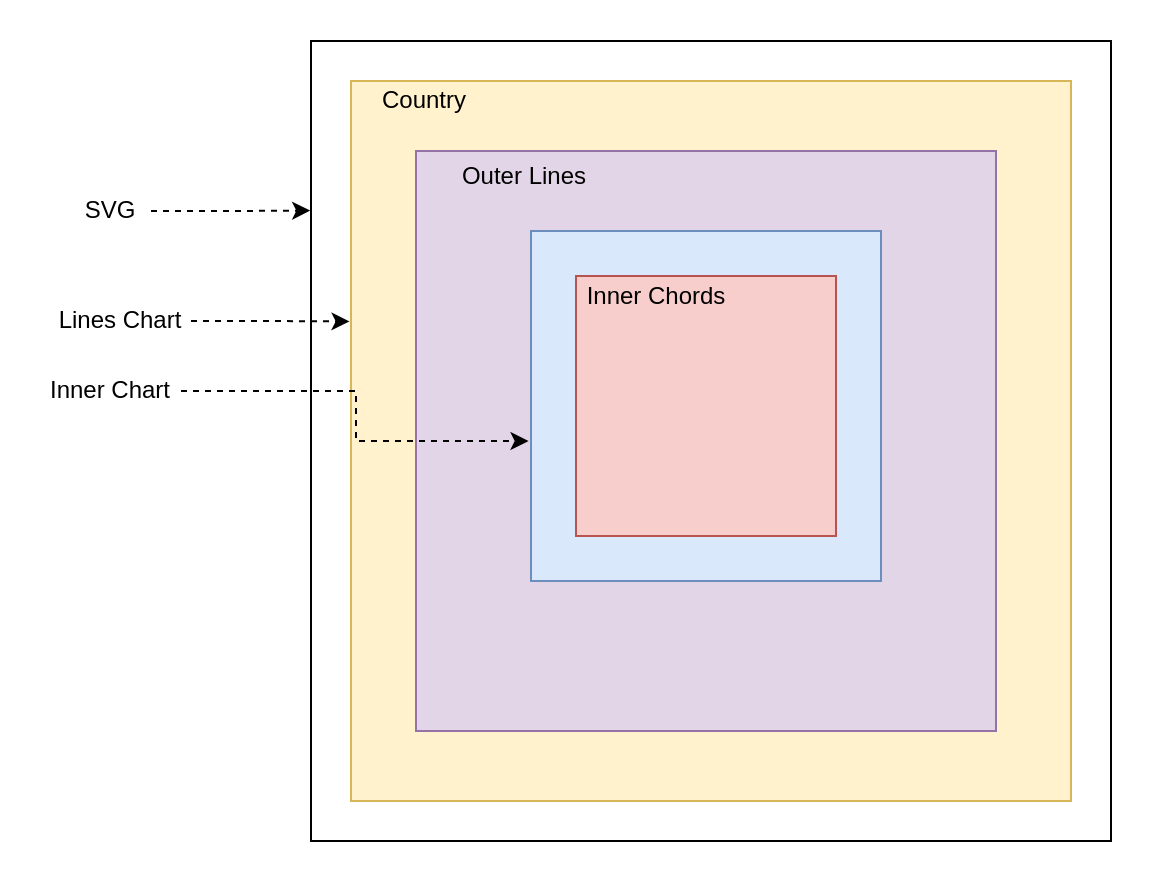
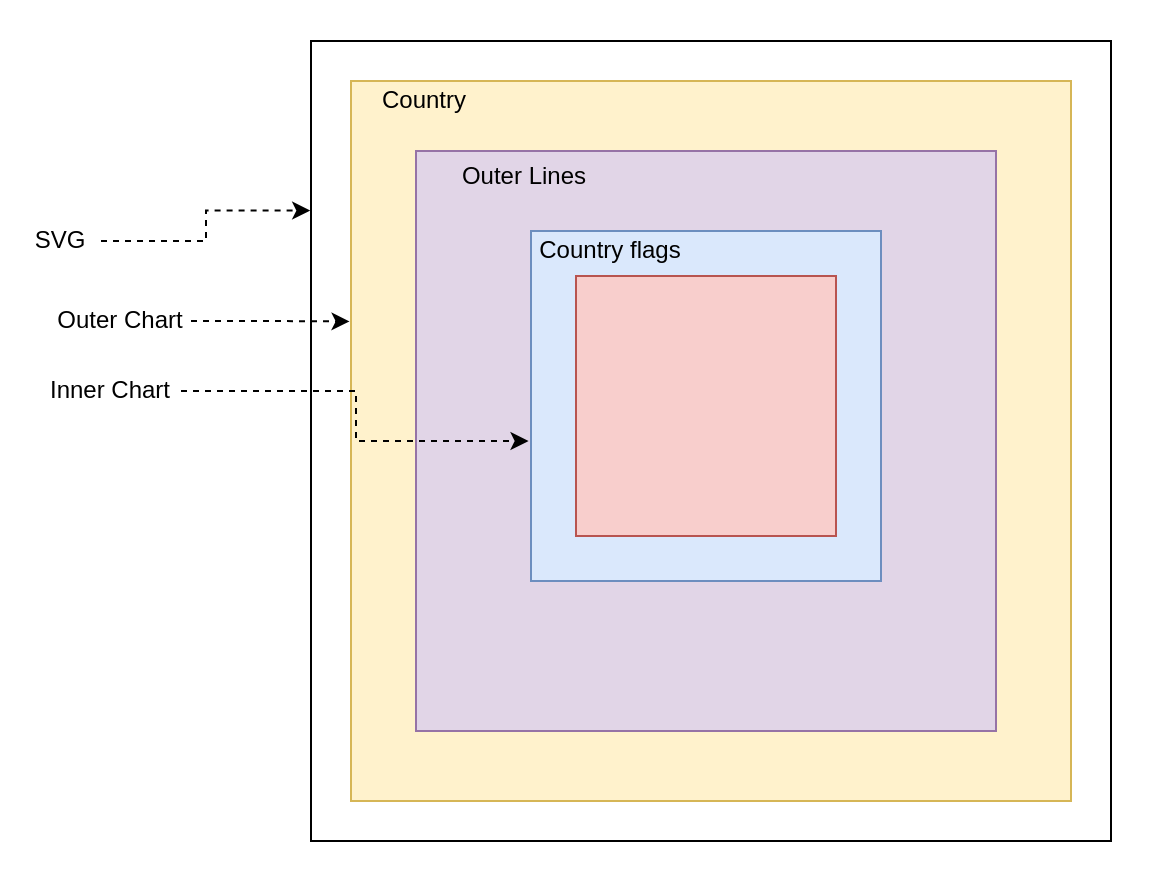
(111, 211) -> (61, 241)
none -> (611, 251)
(656, 296) -> none
(121, 321) -> (121, 321)
